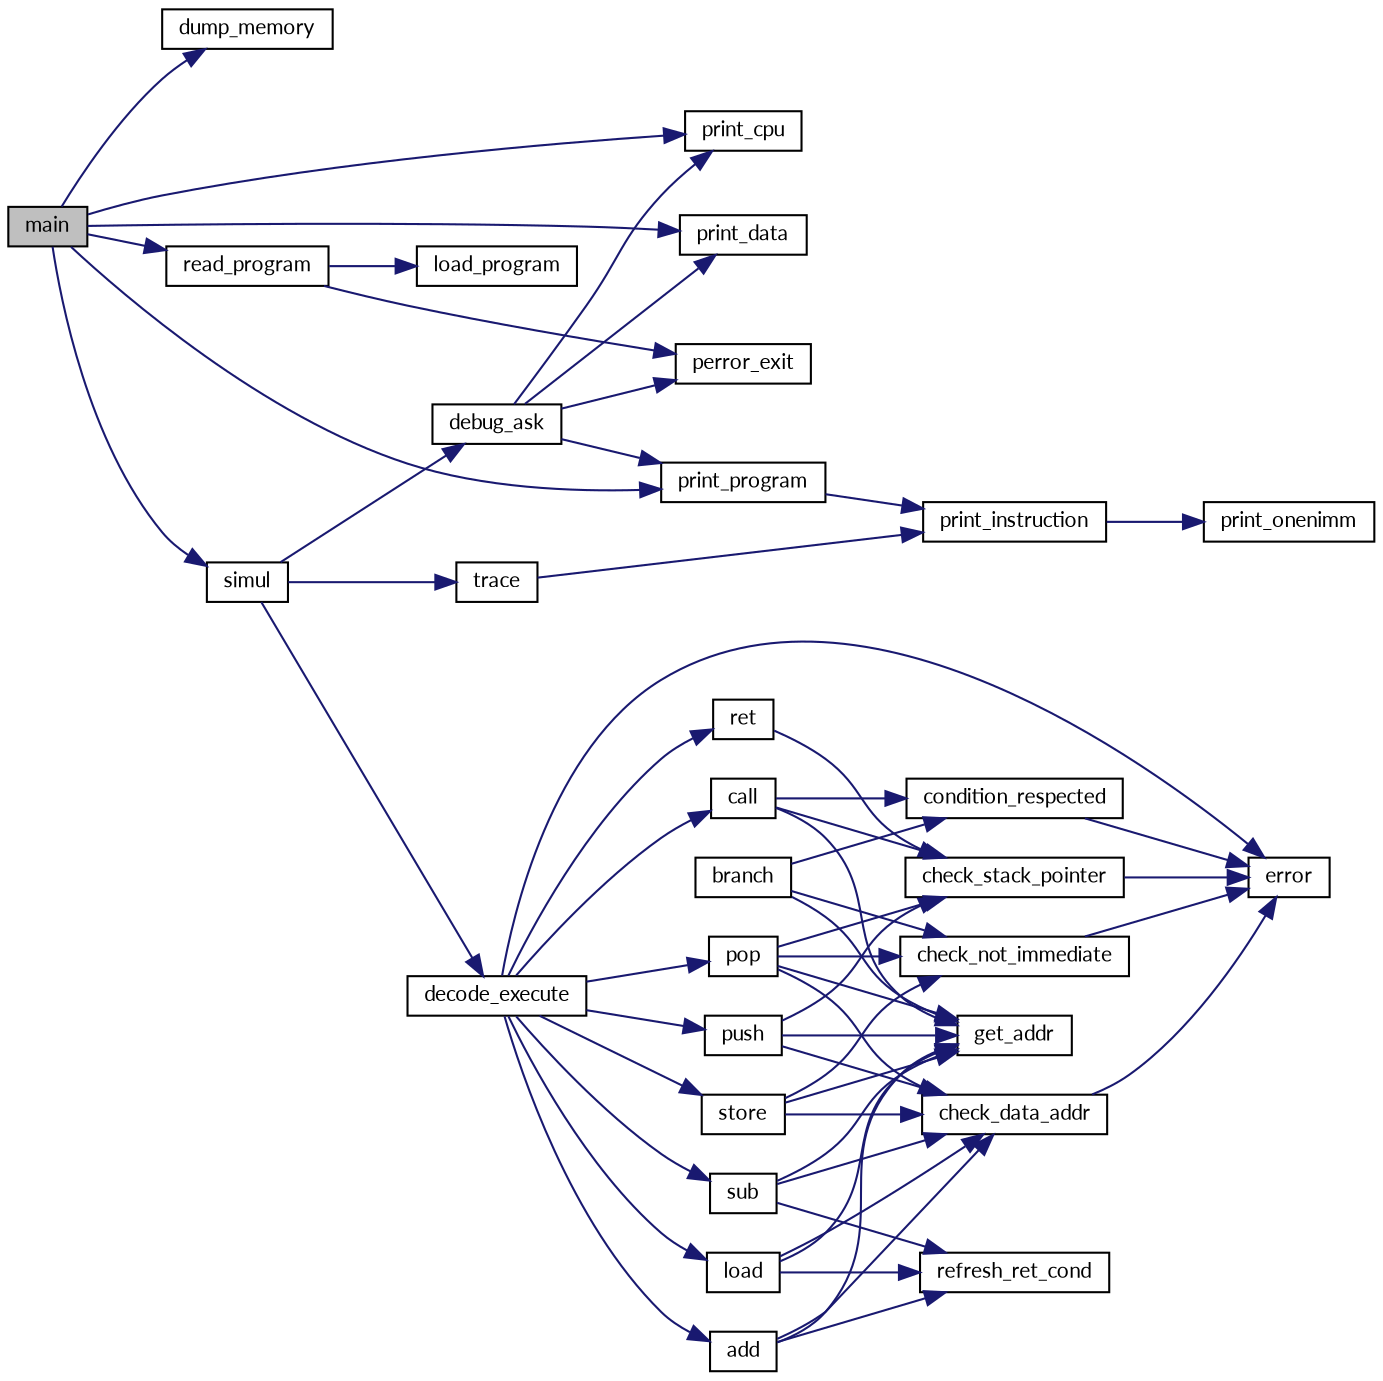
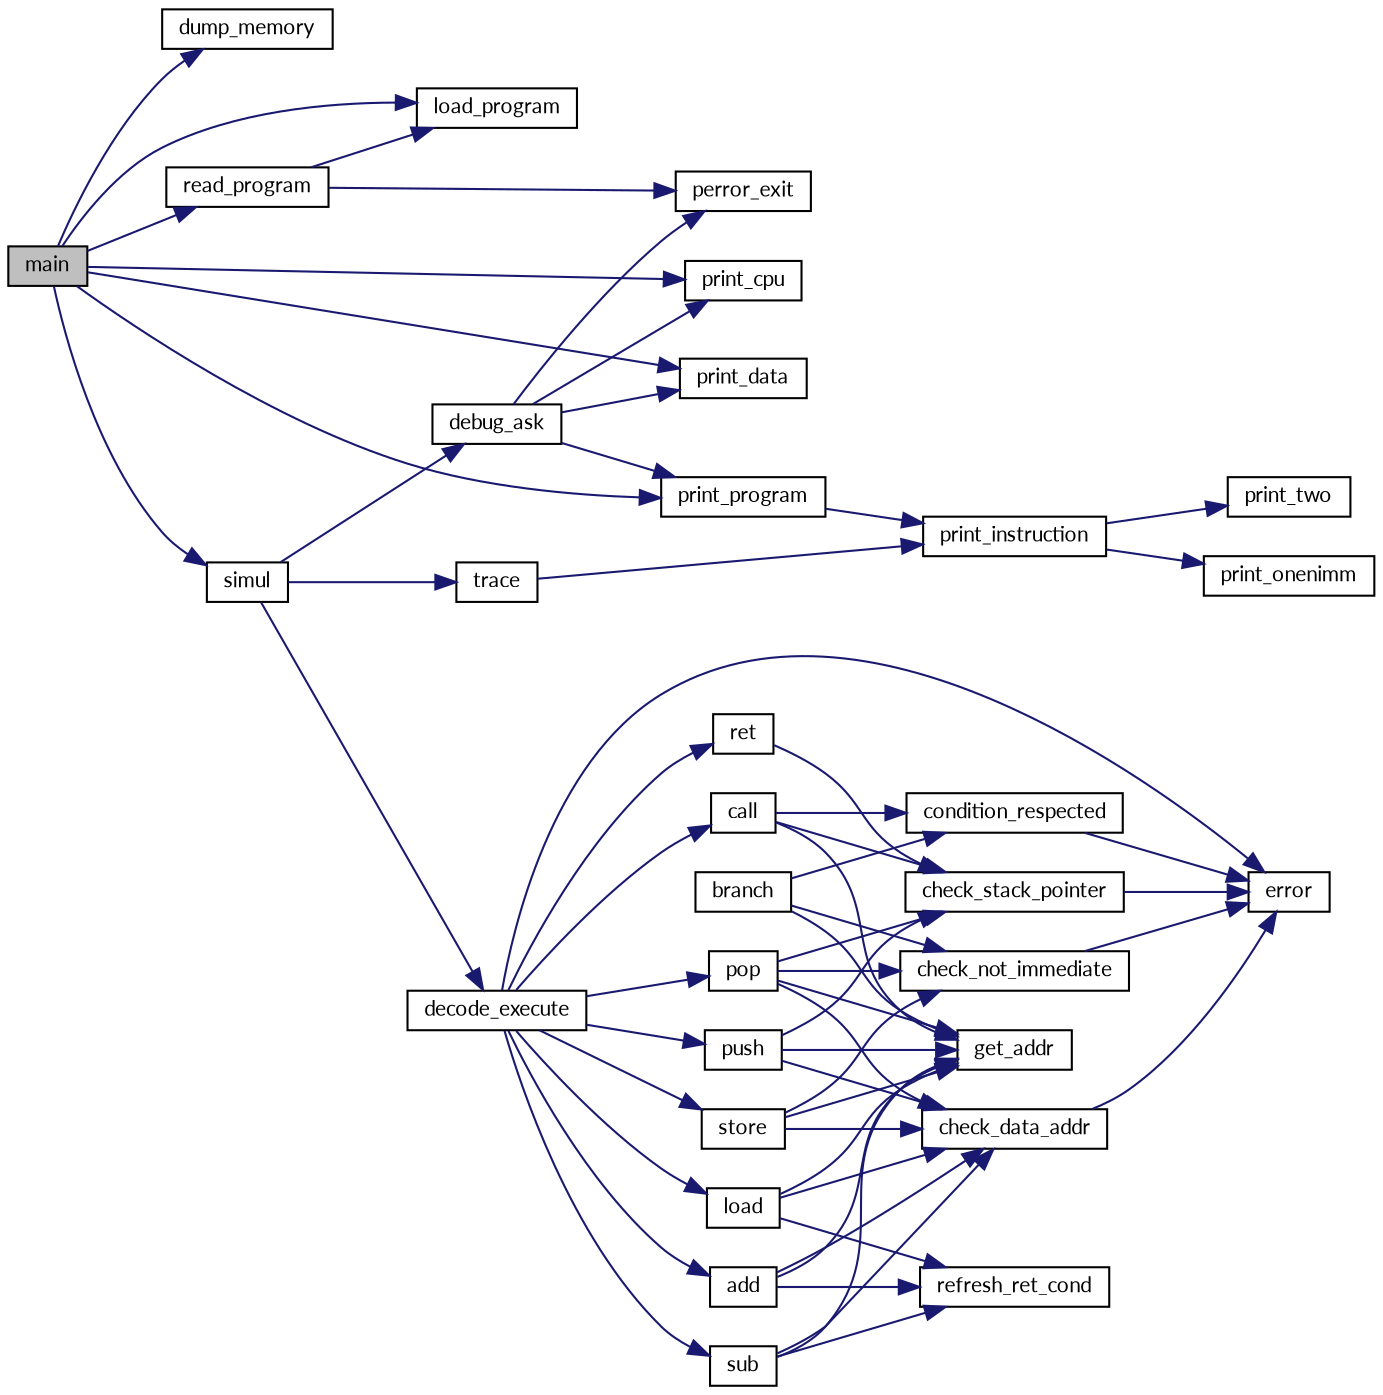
none -> (207, 129)
none -> (1289, 497)
